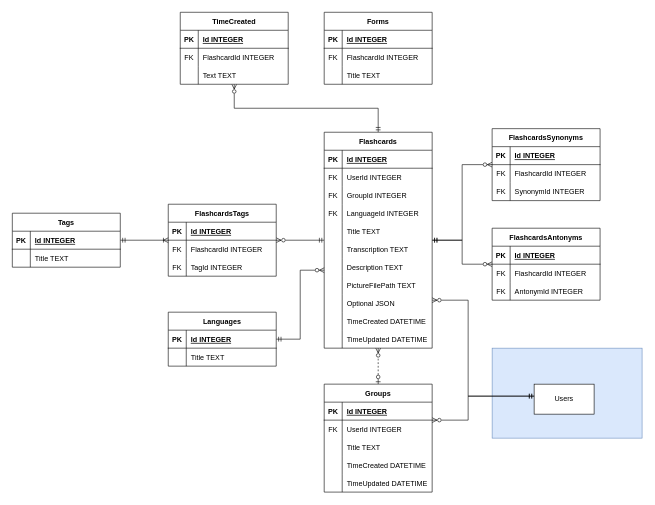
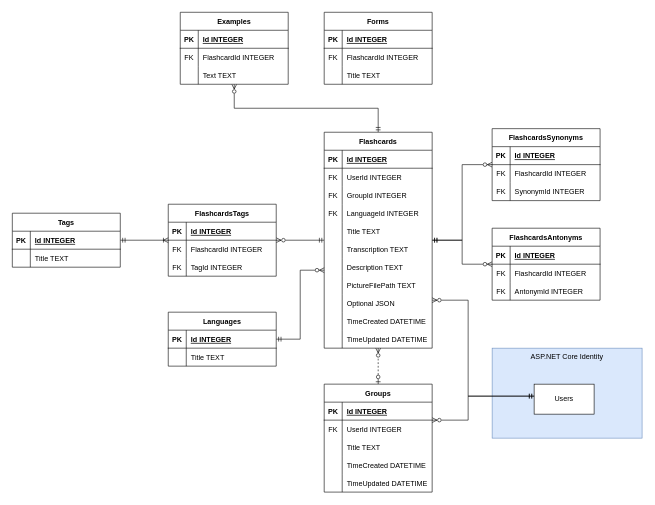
(234, 22) -> (234, 22)
none -> (567, 357)
